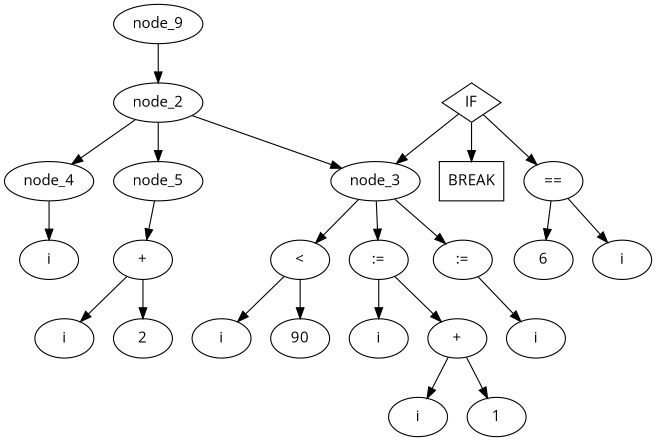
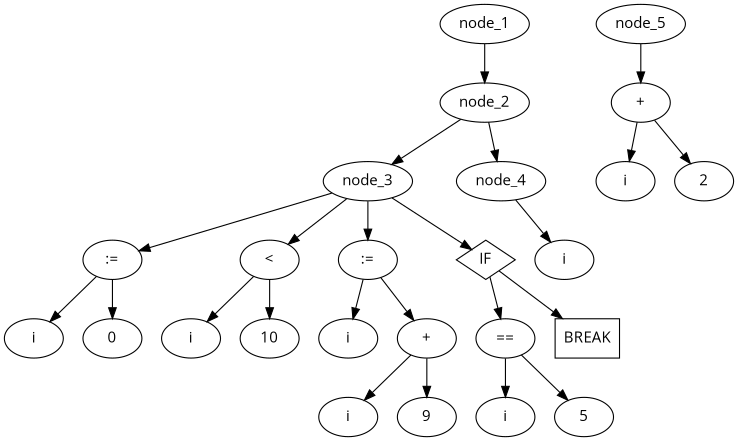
(158, 24) -> (485, 24)
(432, 135) -> (427, 221)
(158, 137) -> none
(544, 260) -> (584, 417)
none -> (112, 338)
(300, 338) -> (270, 338)
(497, 417) -> (427, 417)
